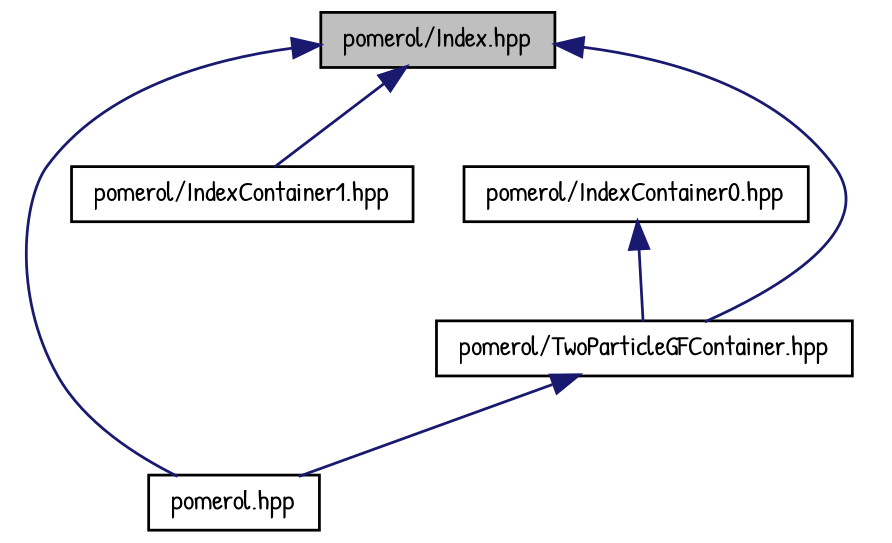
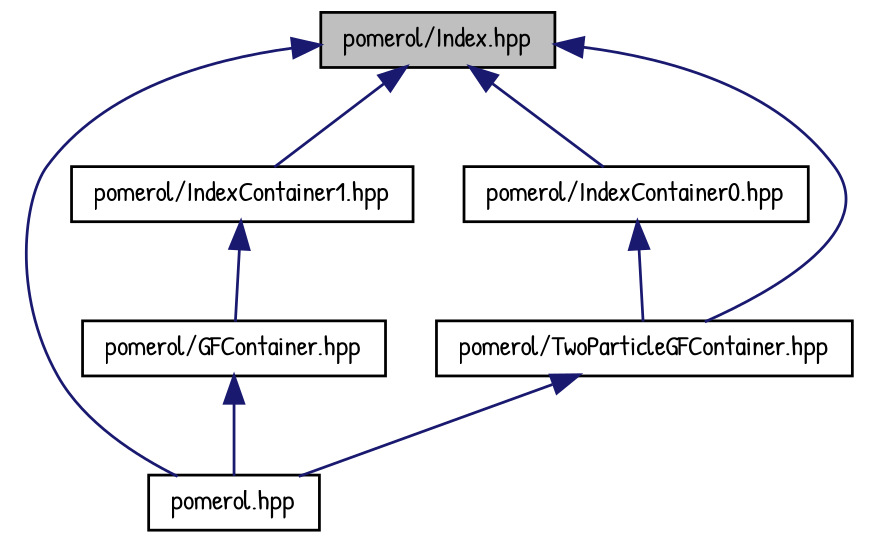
none -> (548, 125)
none -> (234, 348)
